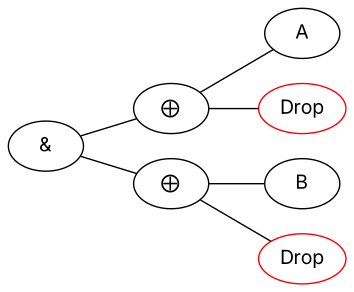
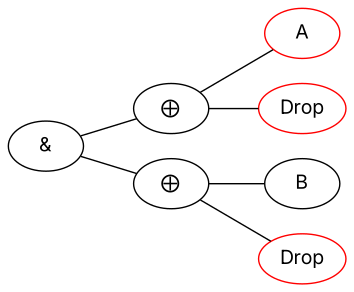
(302, 33) -> (302, 33)
